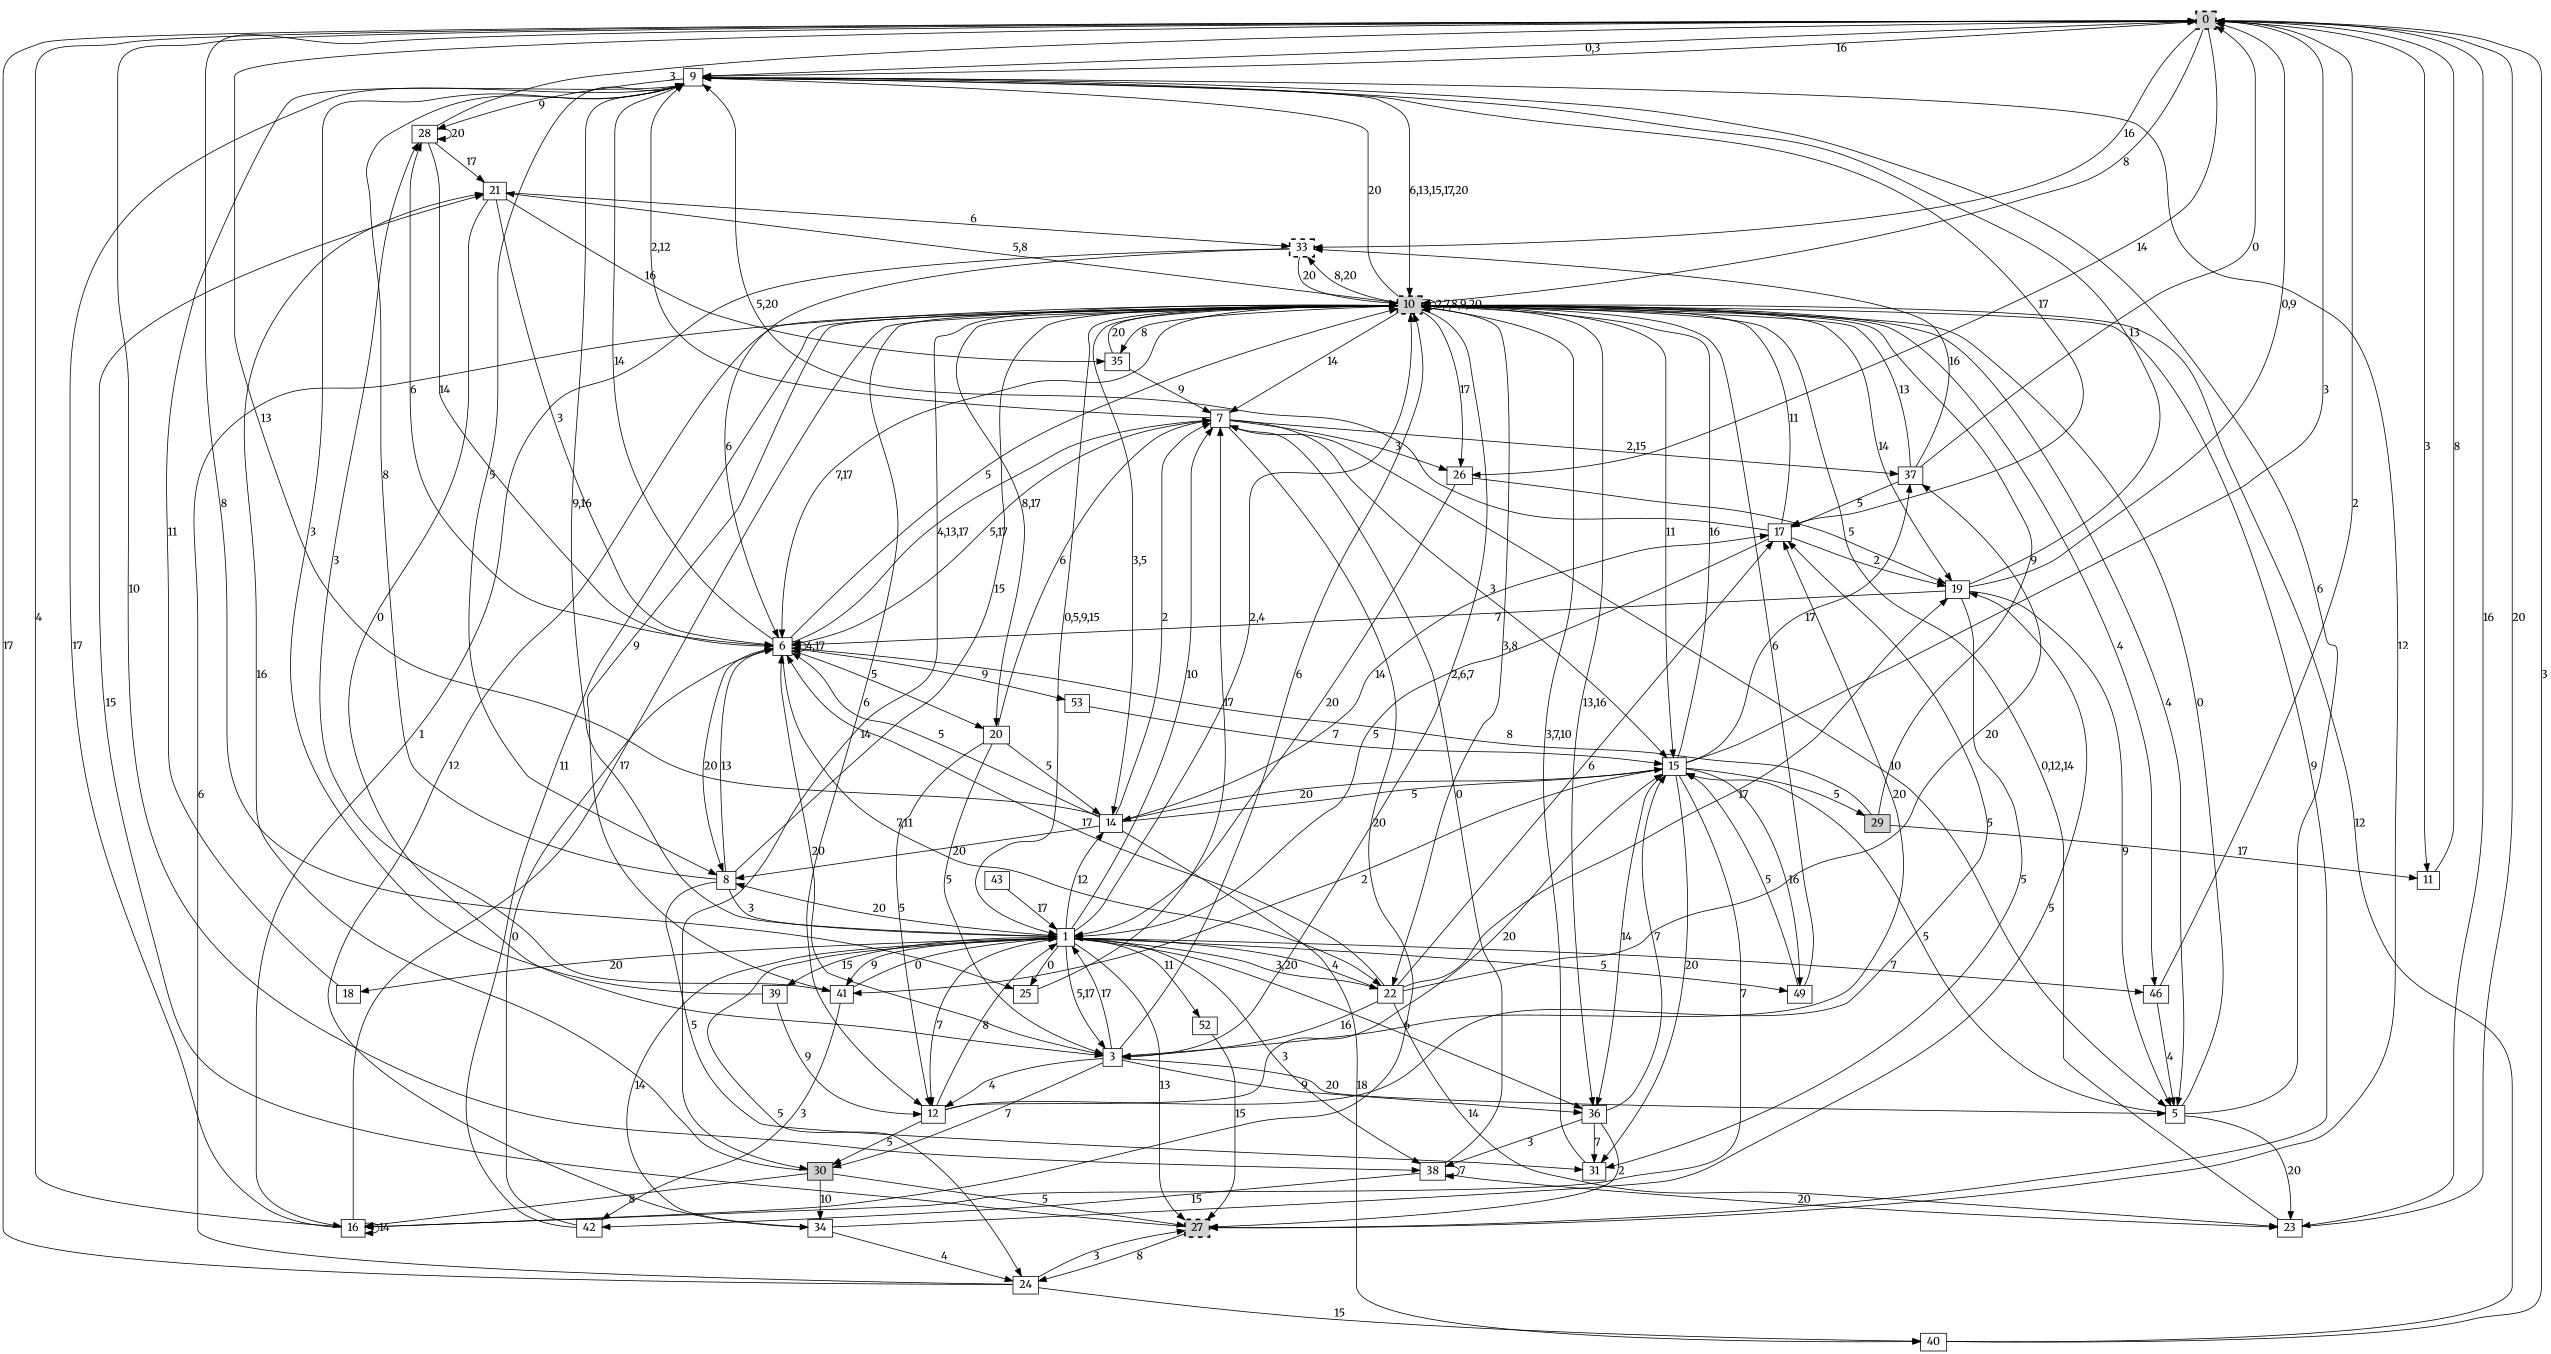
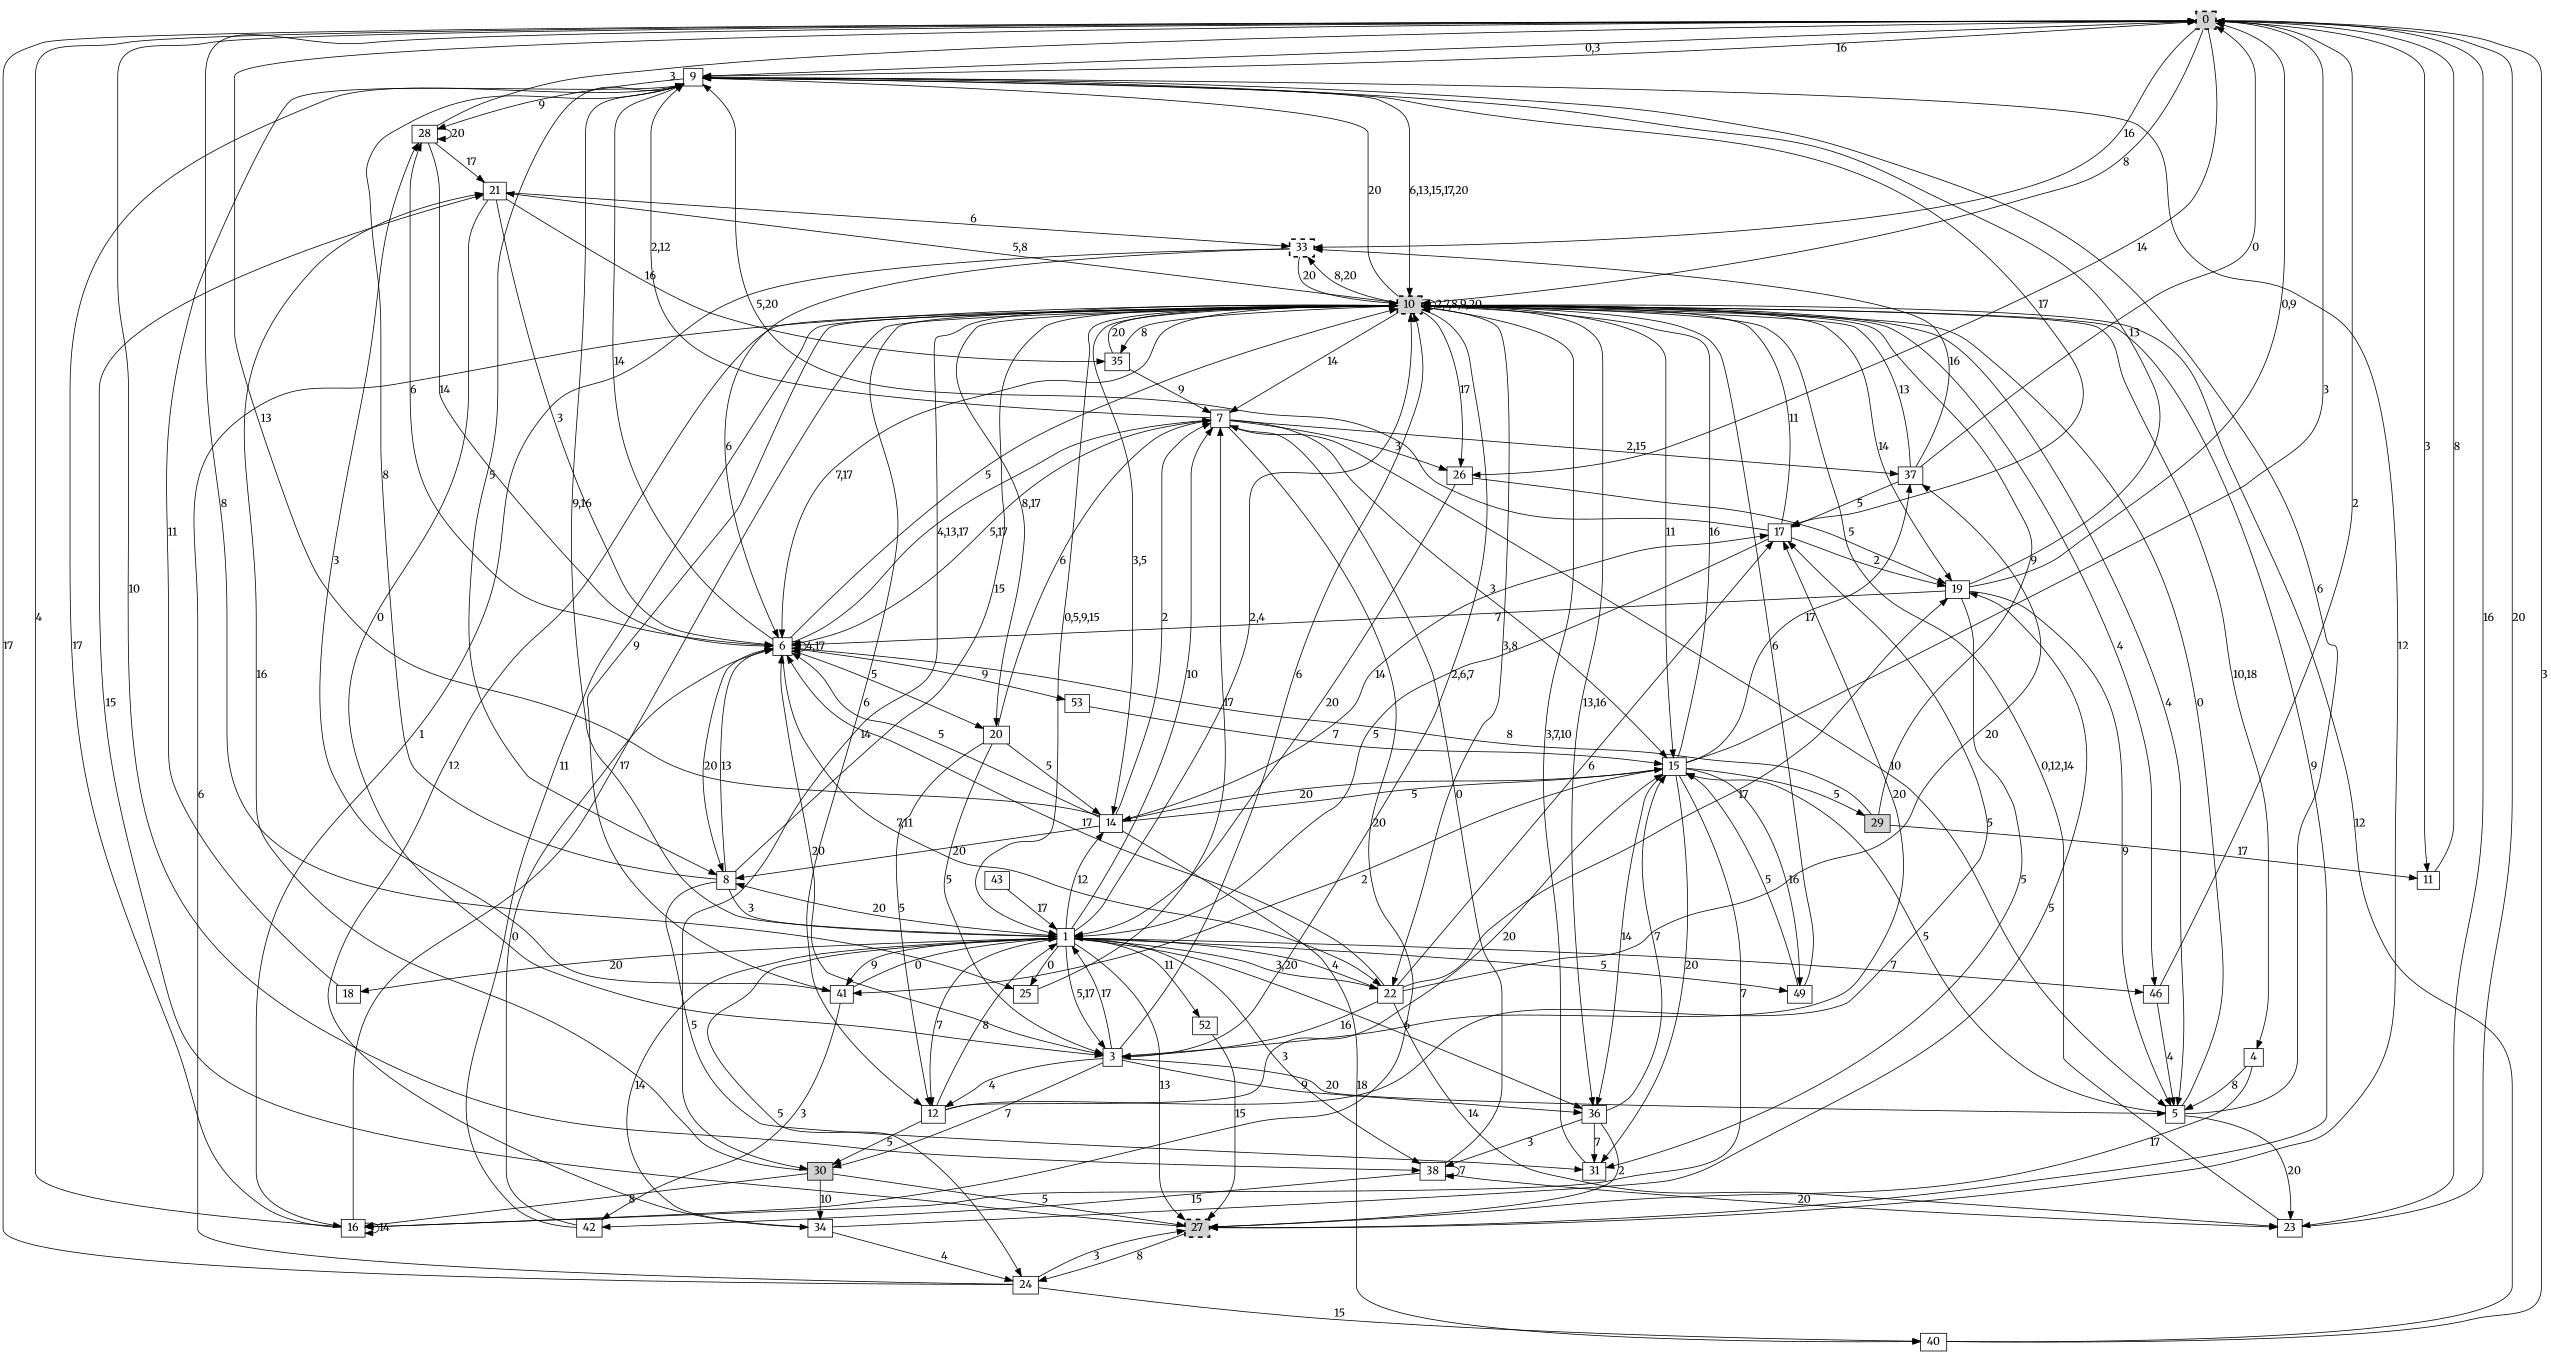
(775, 994) -> none
none -> (2254, 1057)
